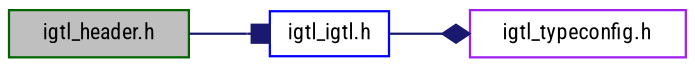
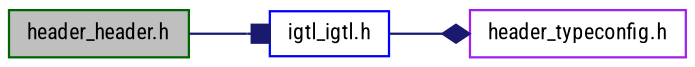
(99, 34) -> (99, 34)
(578, 34) -> (578, 34)
